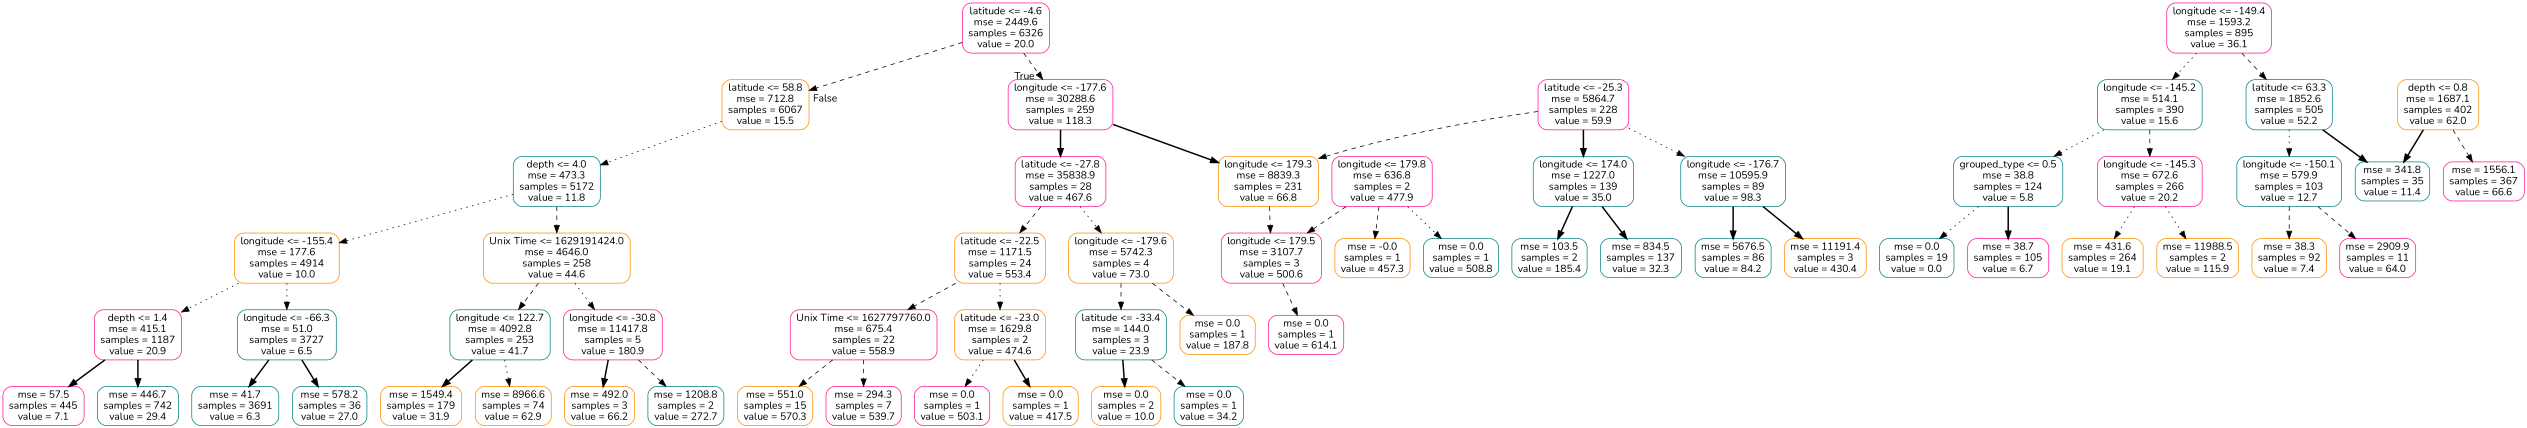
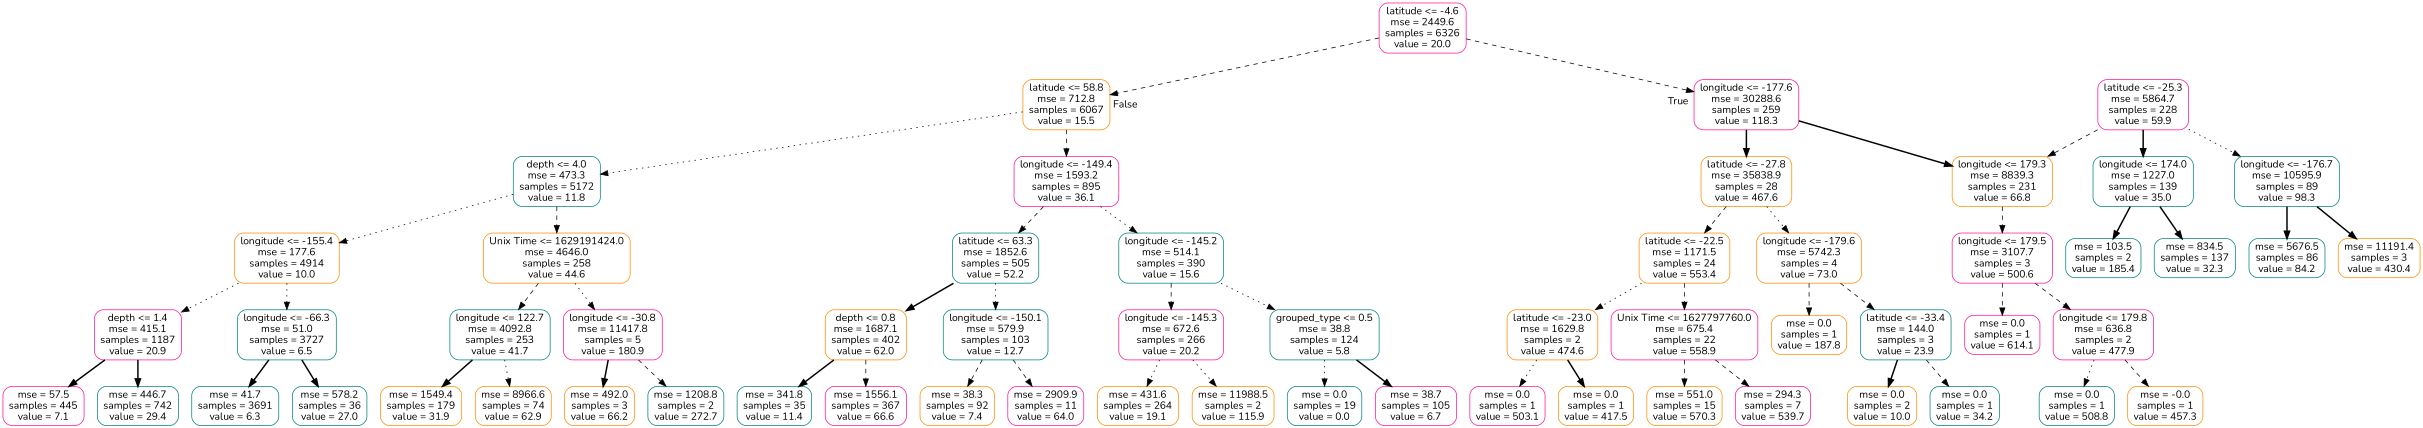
none -> (1066, 139)
(2342, 144) -> (933, 295)
(1061, 181) -> (1746, 181)
(1330, 218) -> (2050, 294)
